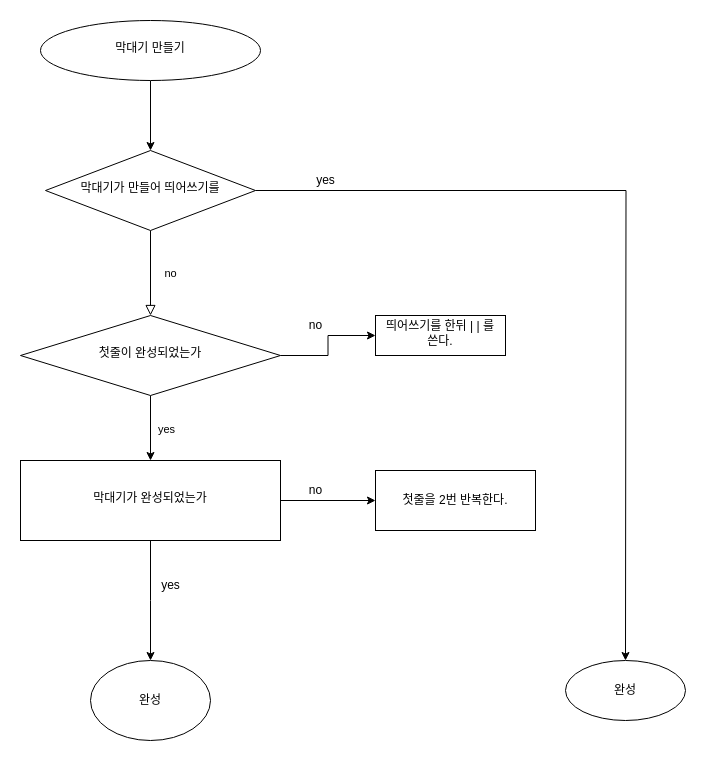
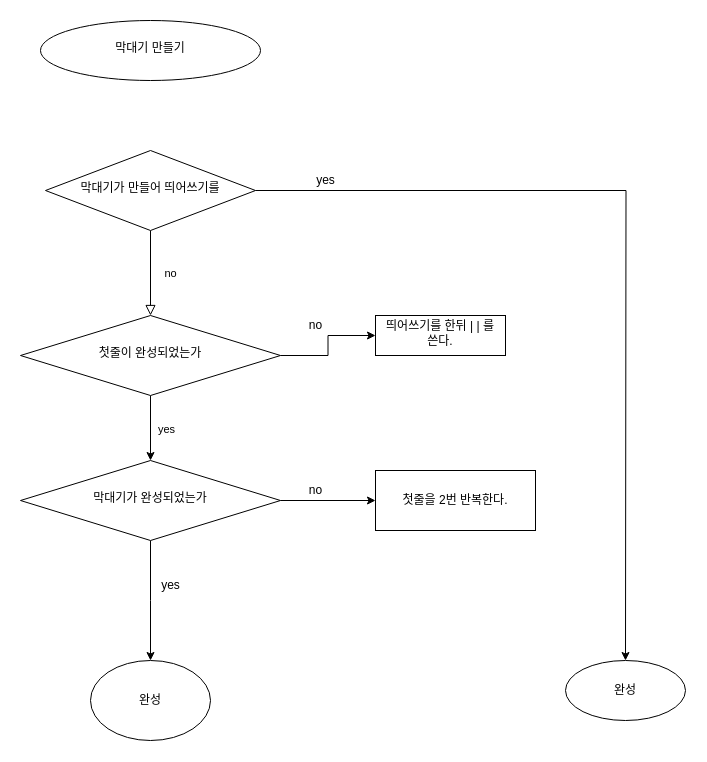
(151, 112) -> none
(151, 501) -> (151, 501)
